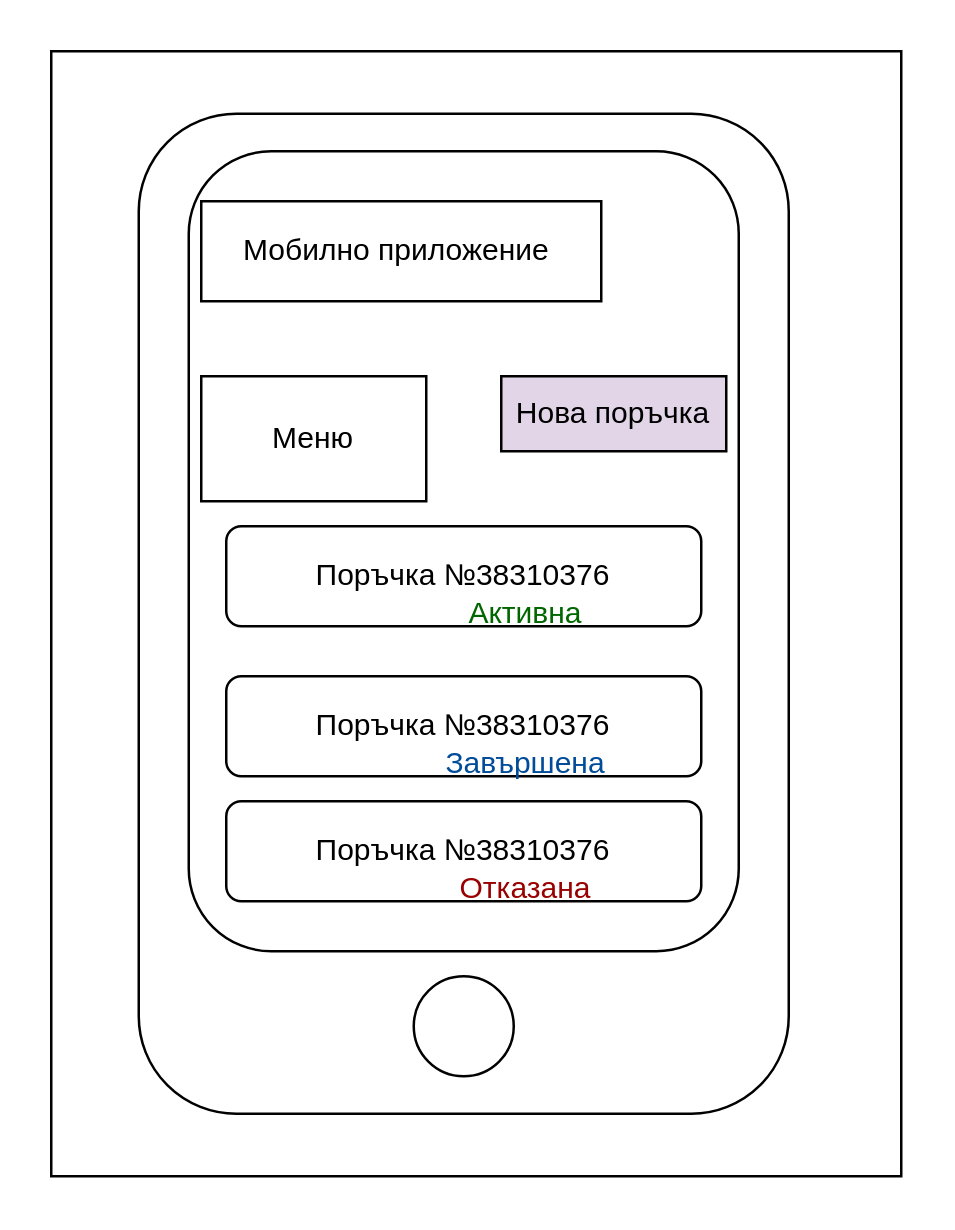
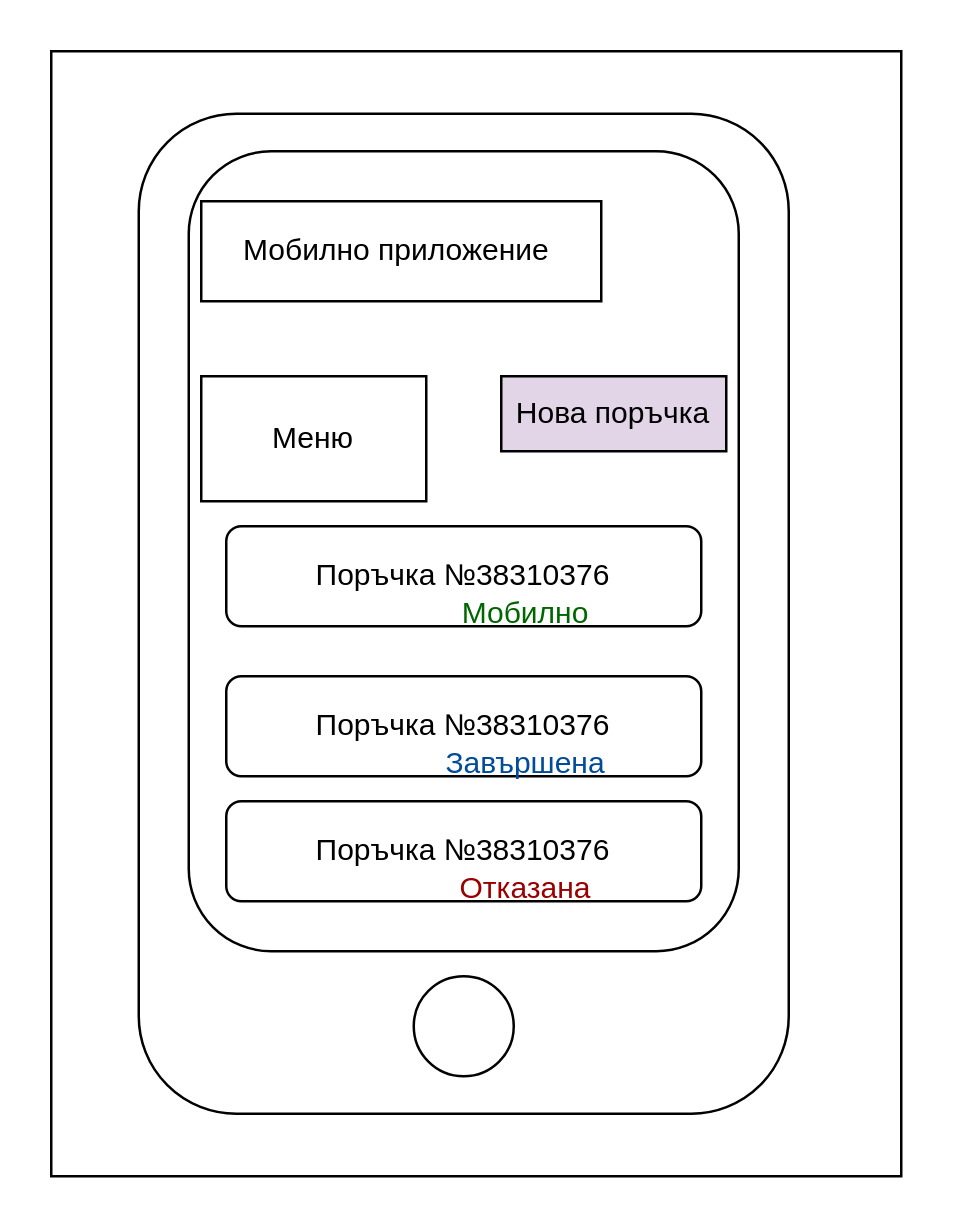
(526, 614) -> (526, 614)
